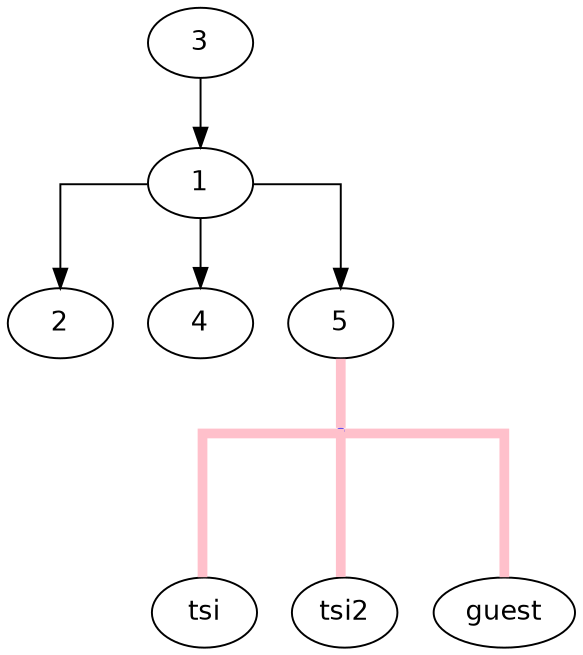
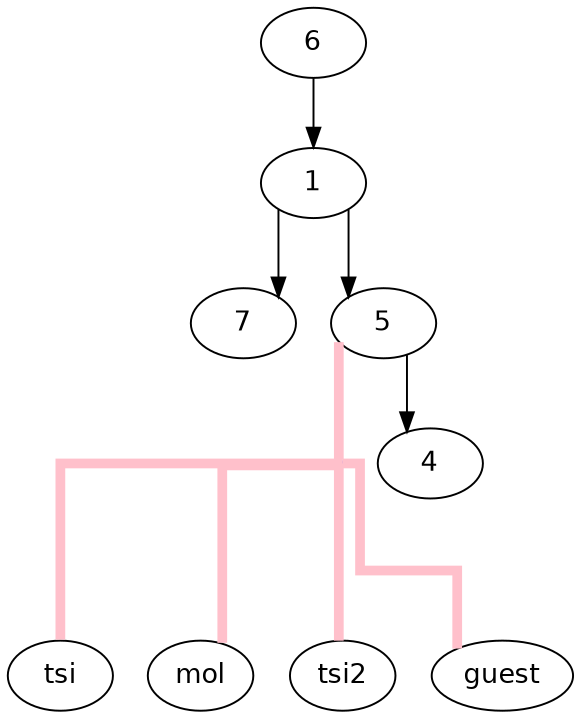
(201, 43) -> (314, 43)
(201, 243) -> (407, 384)
(60, 323) -> (243, 323)
none -> (201, 676)
